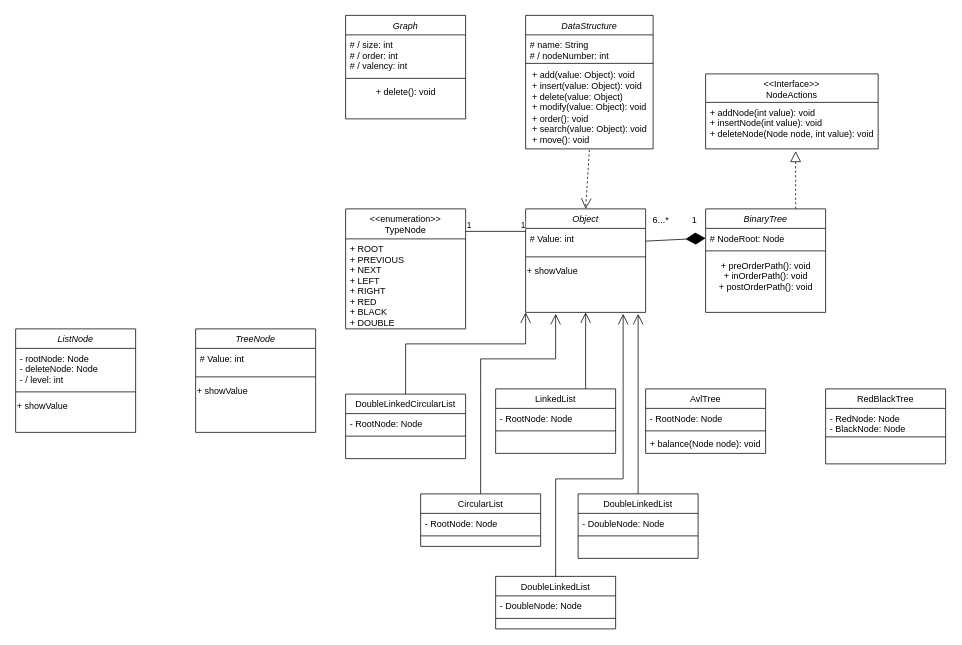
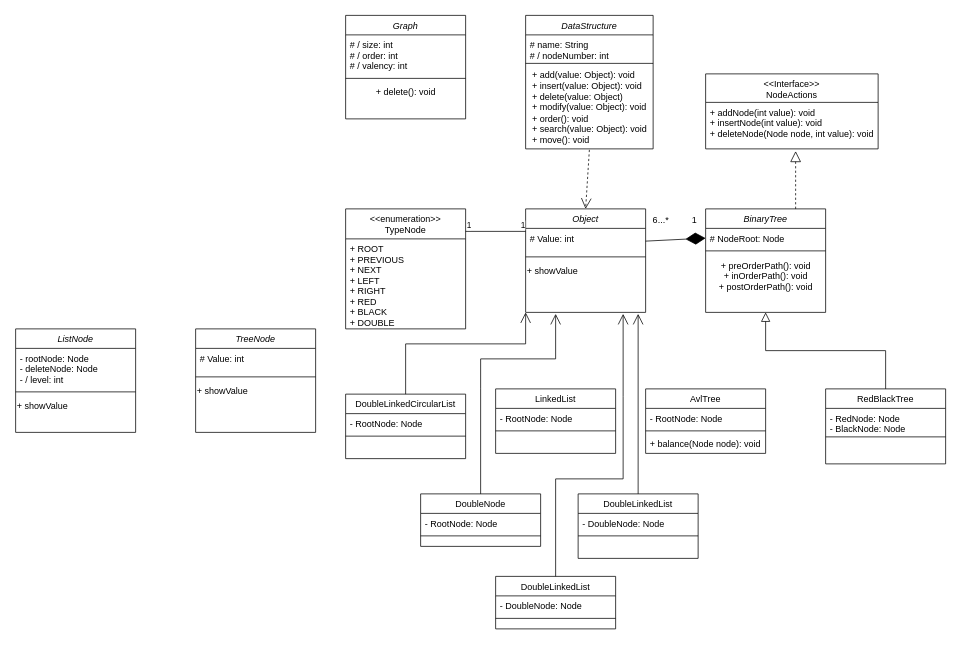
(585, 351) -> none
none -> (830, 351)
(480, 504) -> (480, 504)
